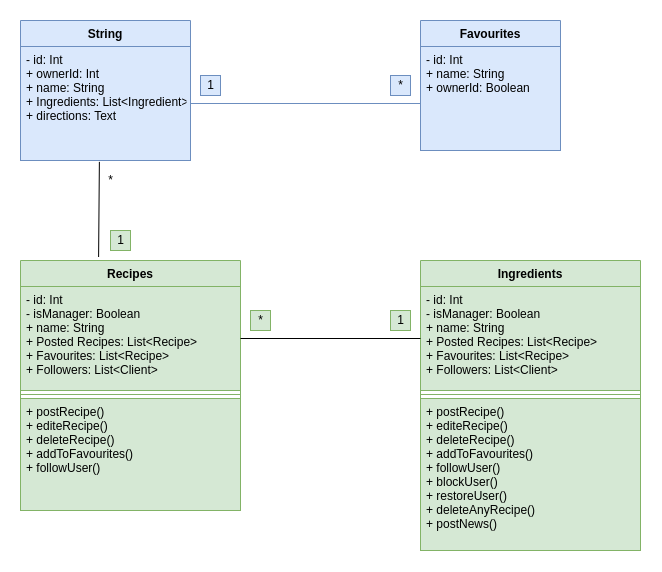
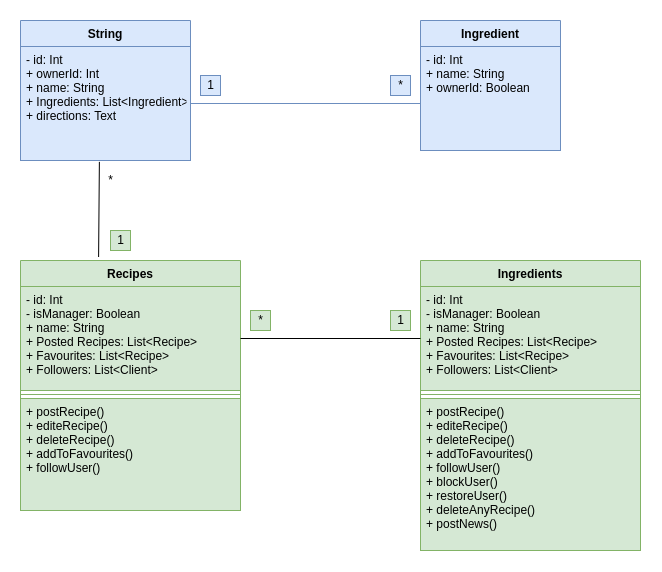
(490, 34) -> (490, 34)
